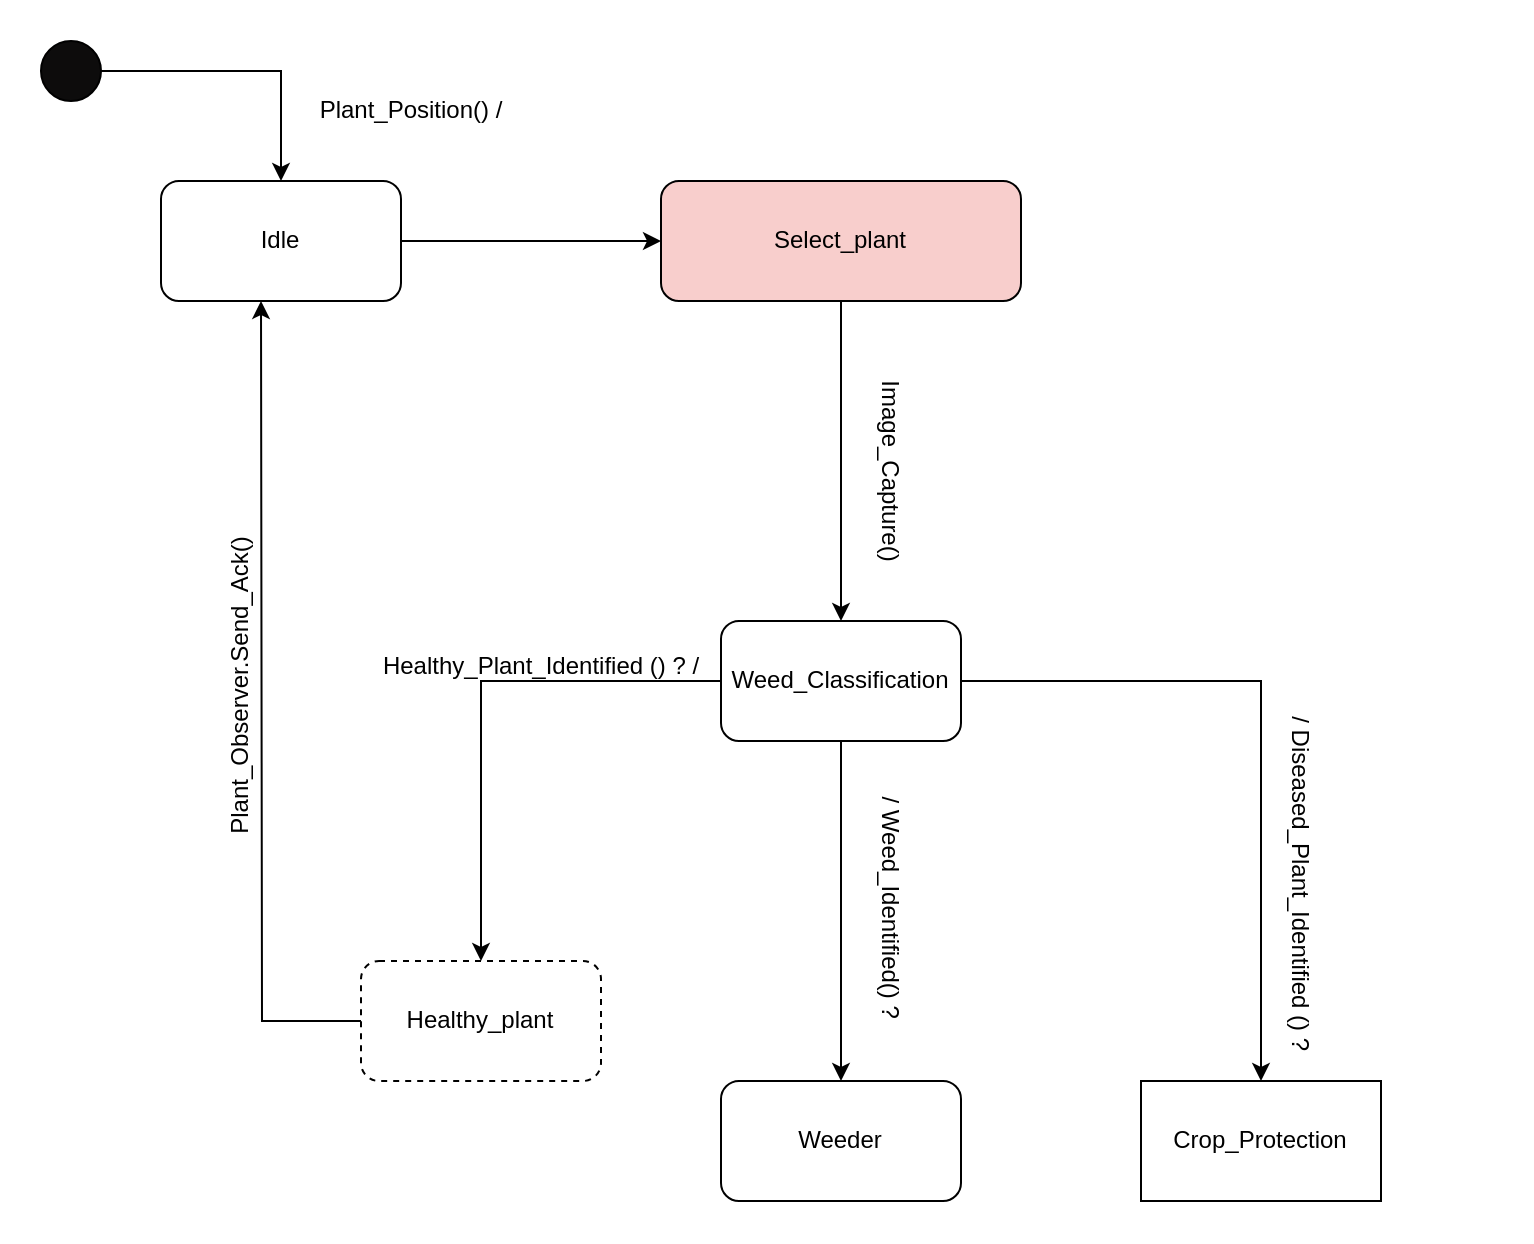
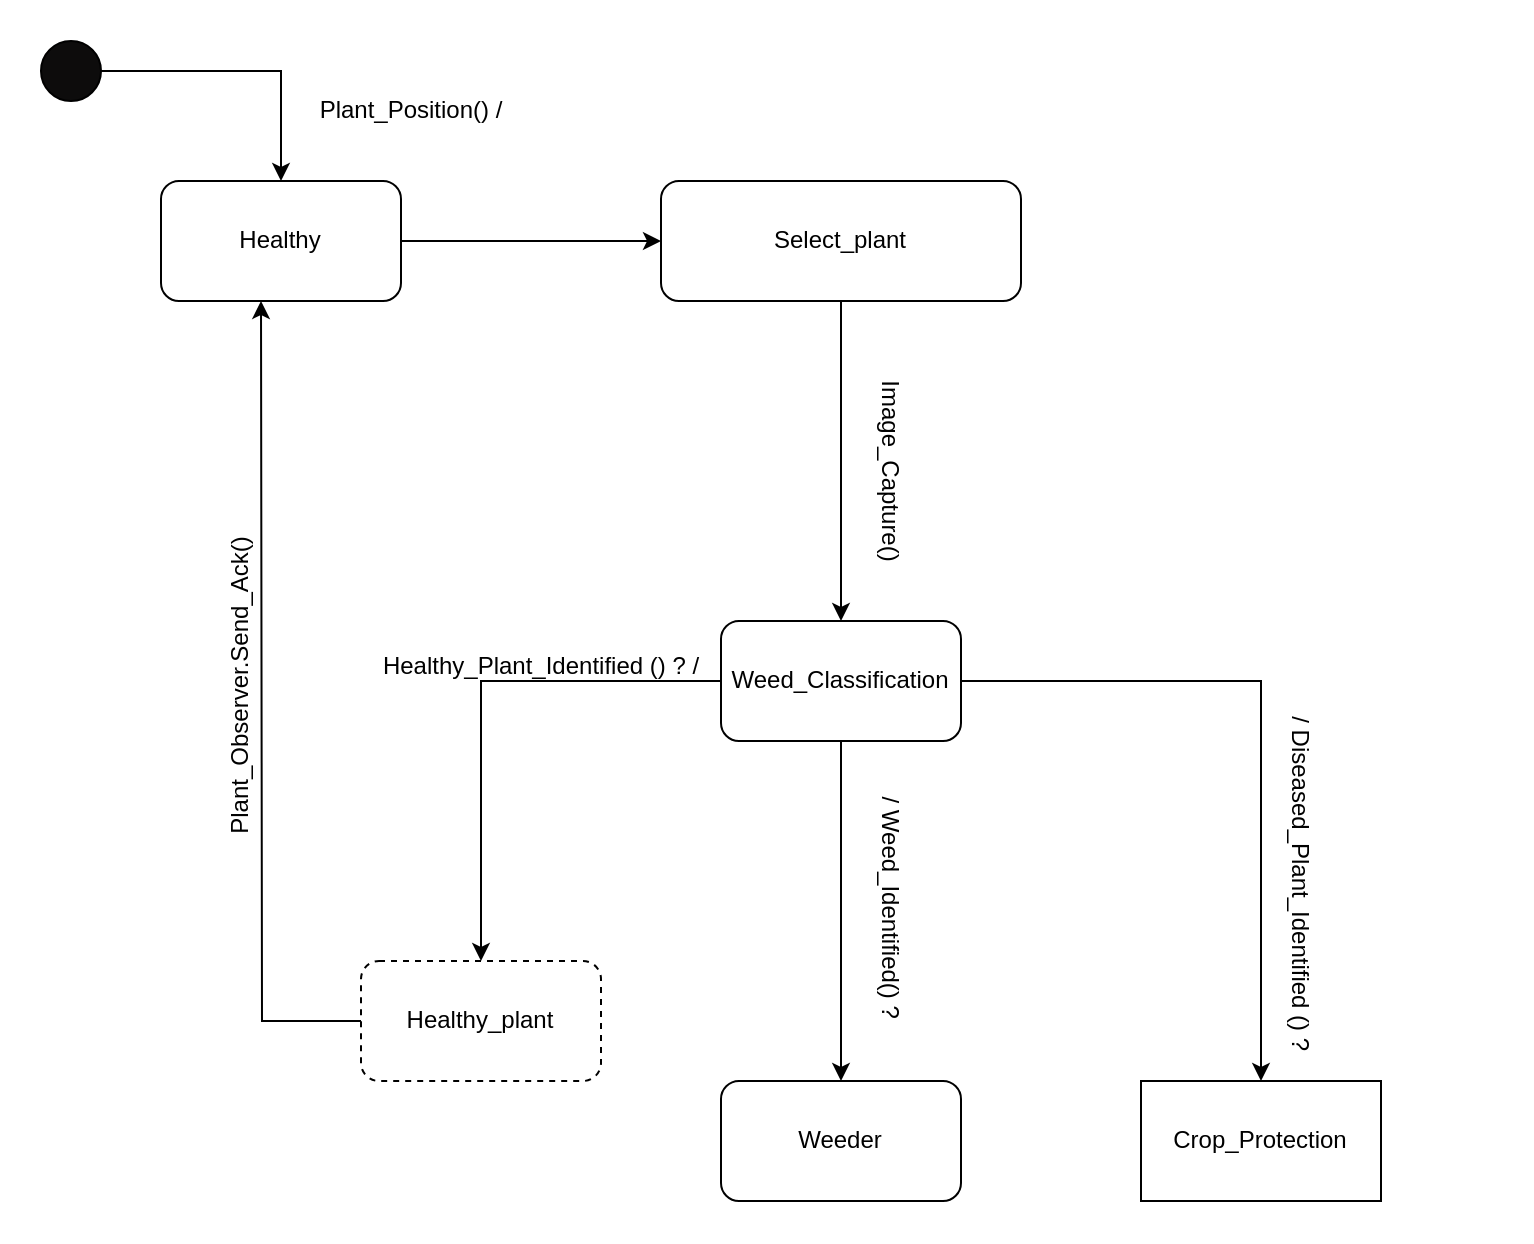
(281, 241) -> (281, 241)
(841, 241) -> (841, 241)
